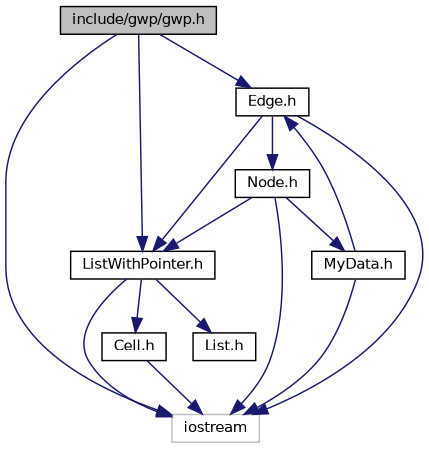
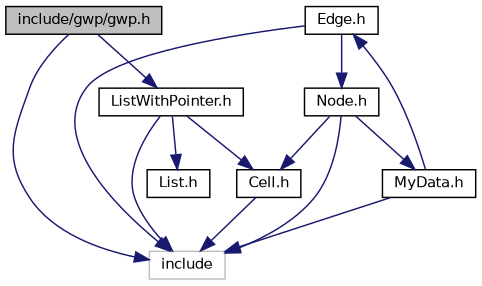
(199, 57) -> none
(212, 178) -> none
(214, 220) -> (310, 137)
(216, 428) -> (187, 265)
